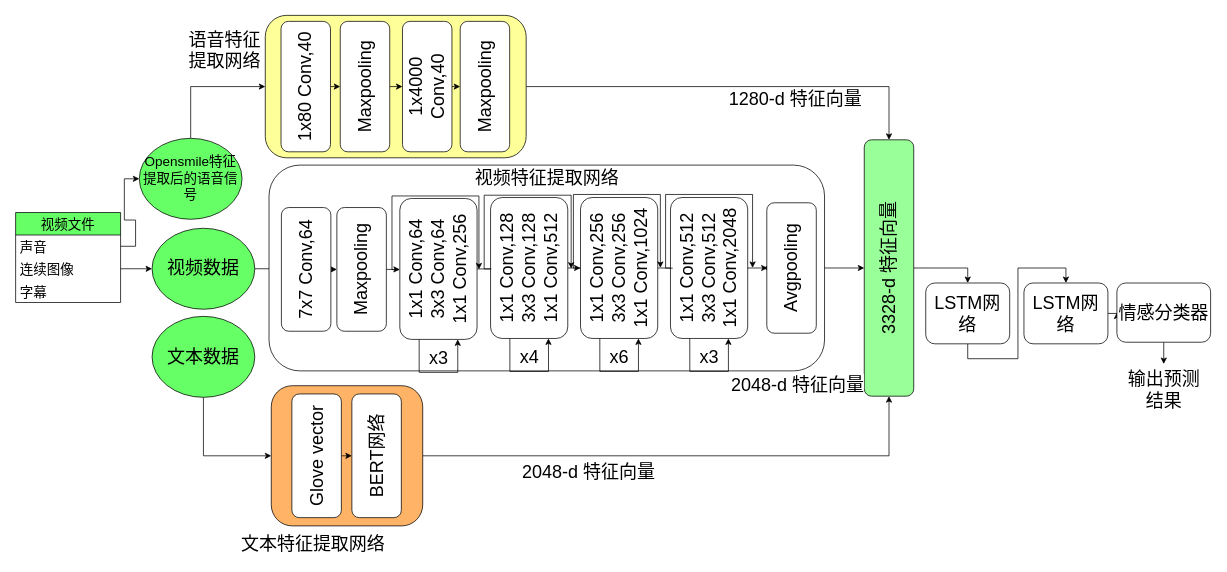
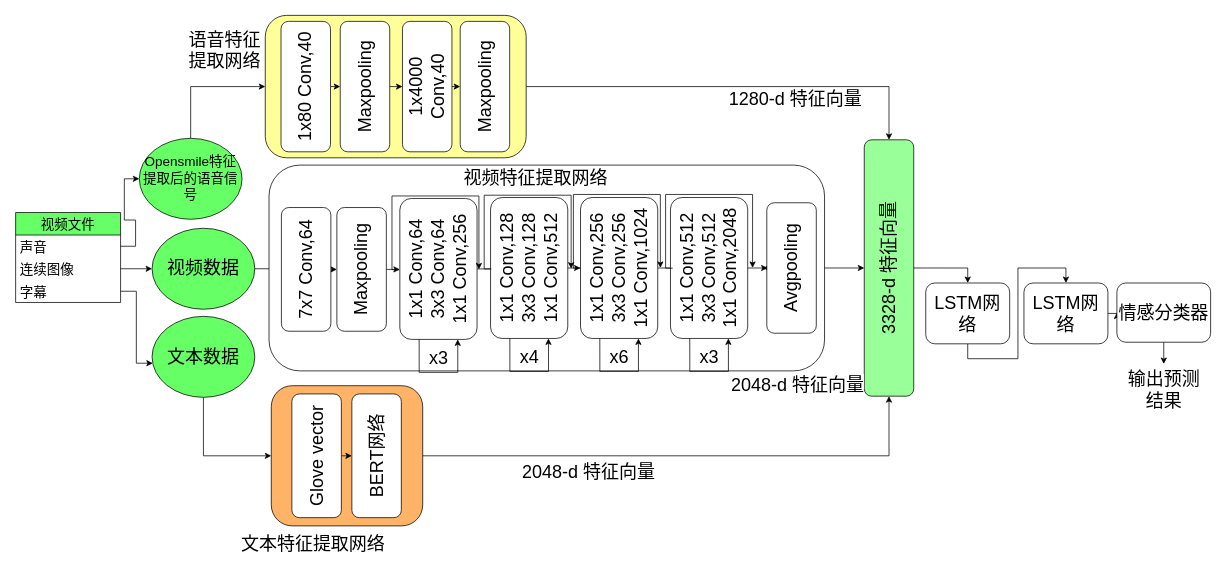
(547, 179) -> (536, 179)
none -> (136, 326)
